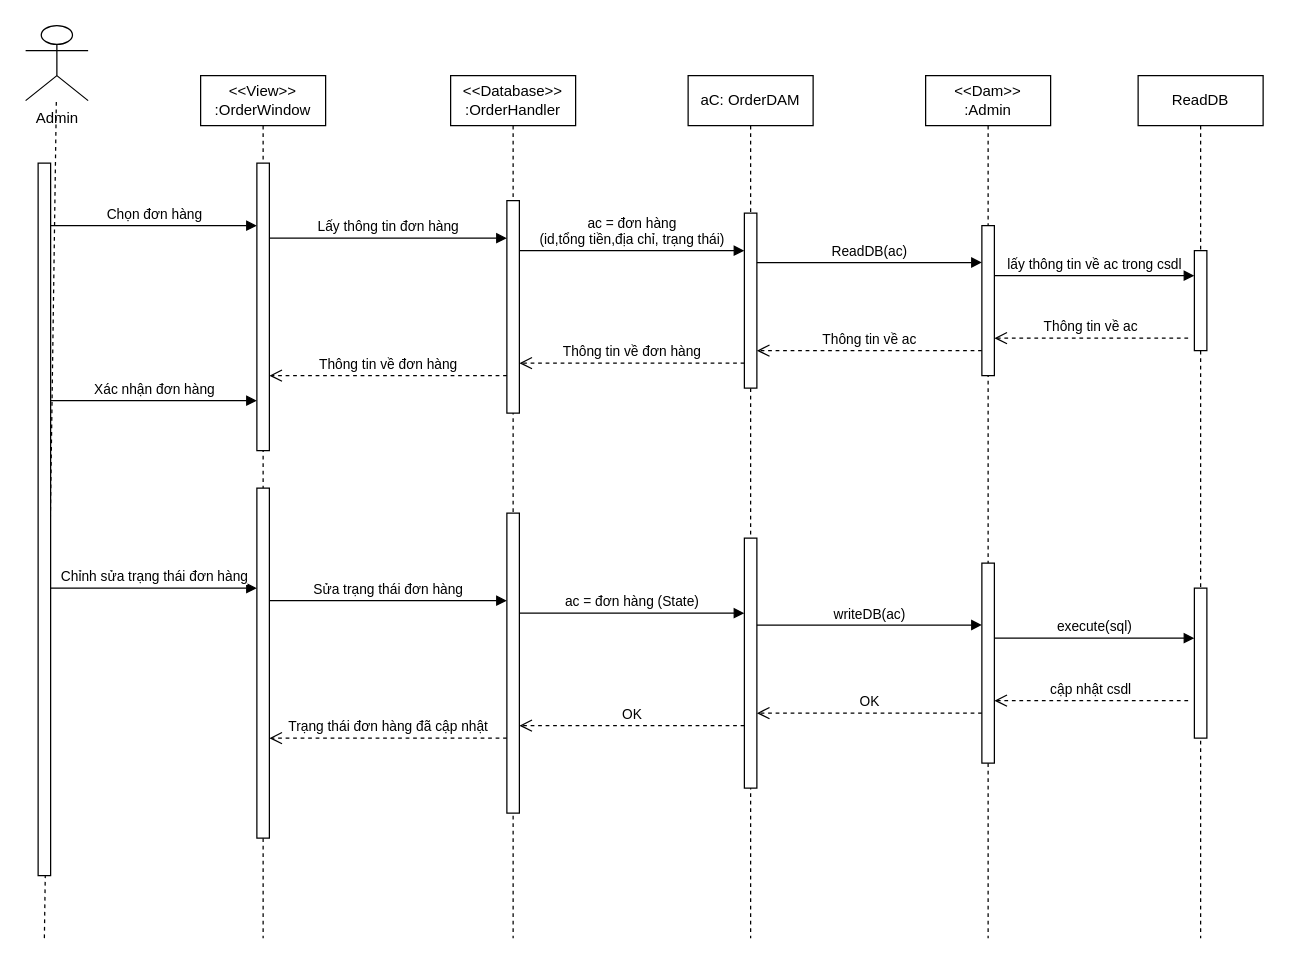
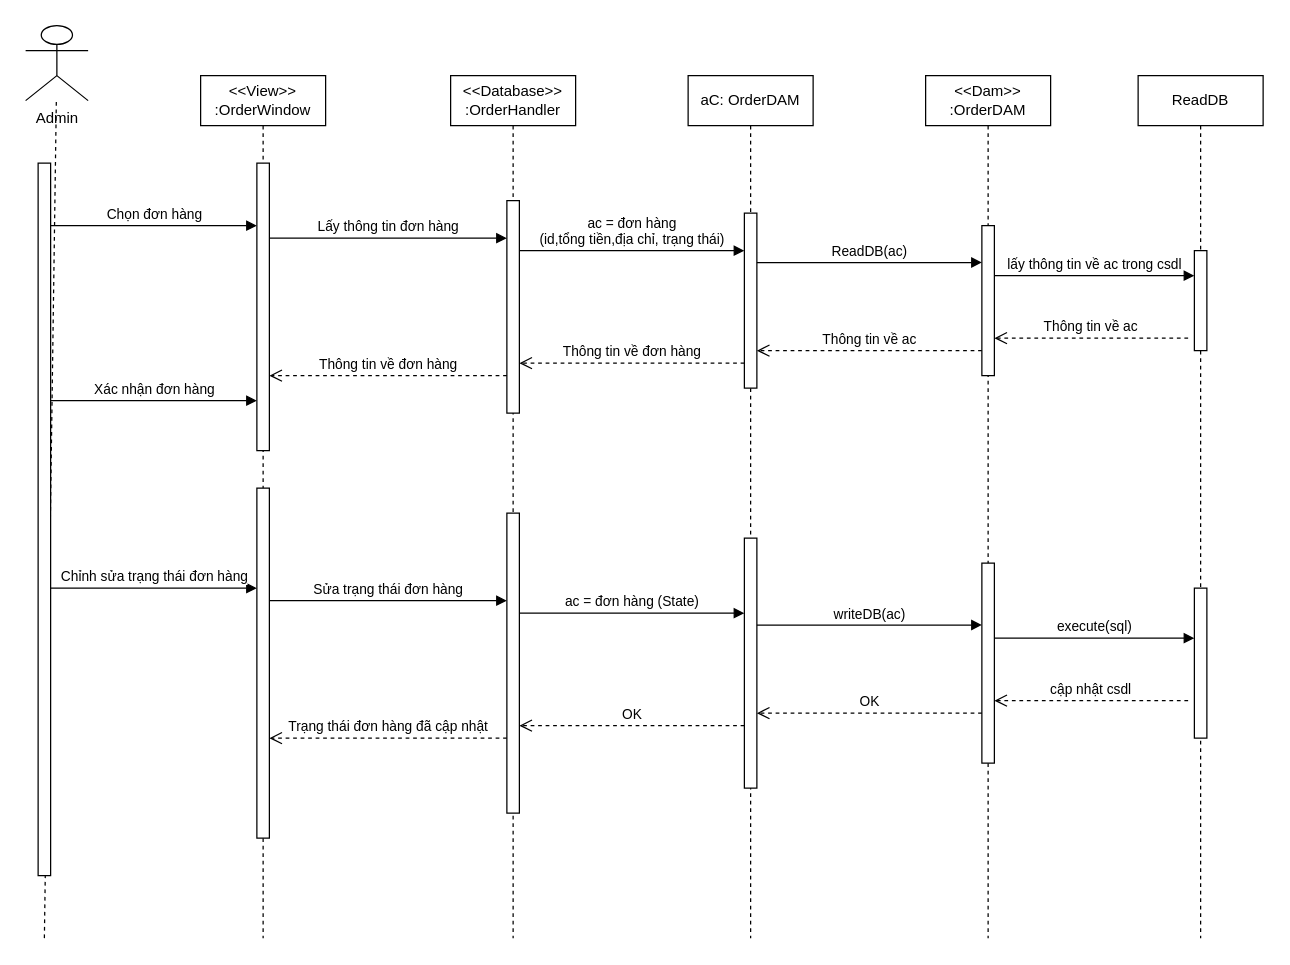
(988, 101) -> (988, 101)
